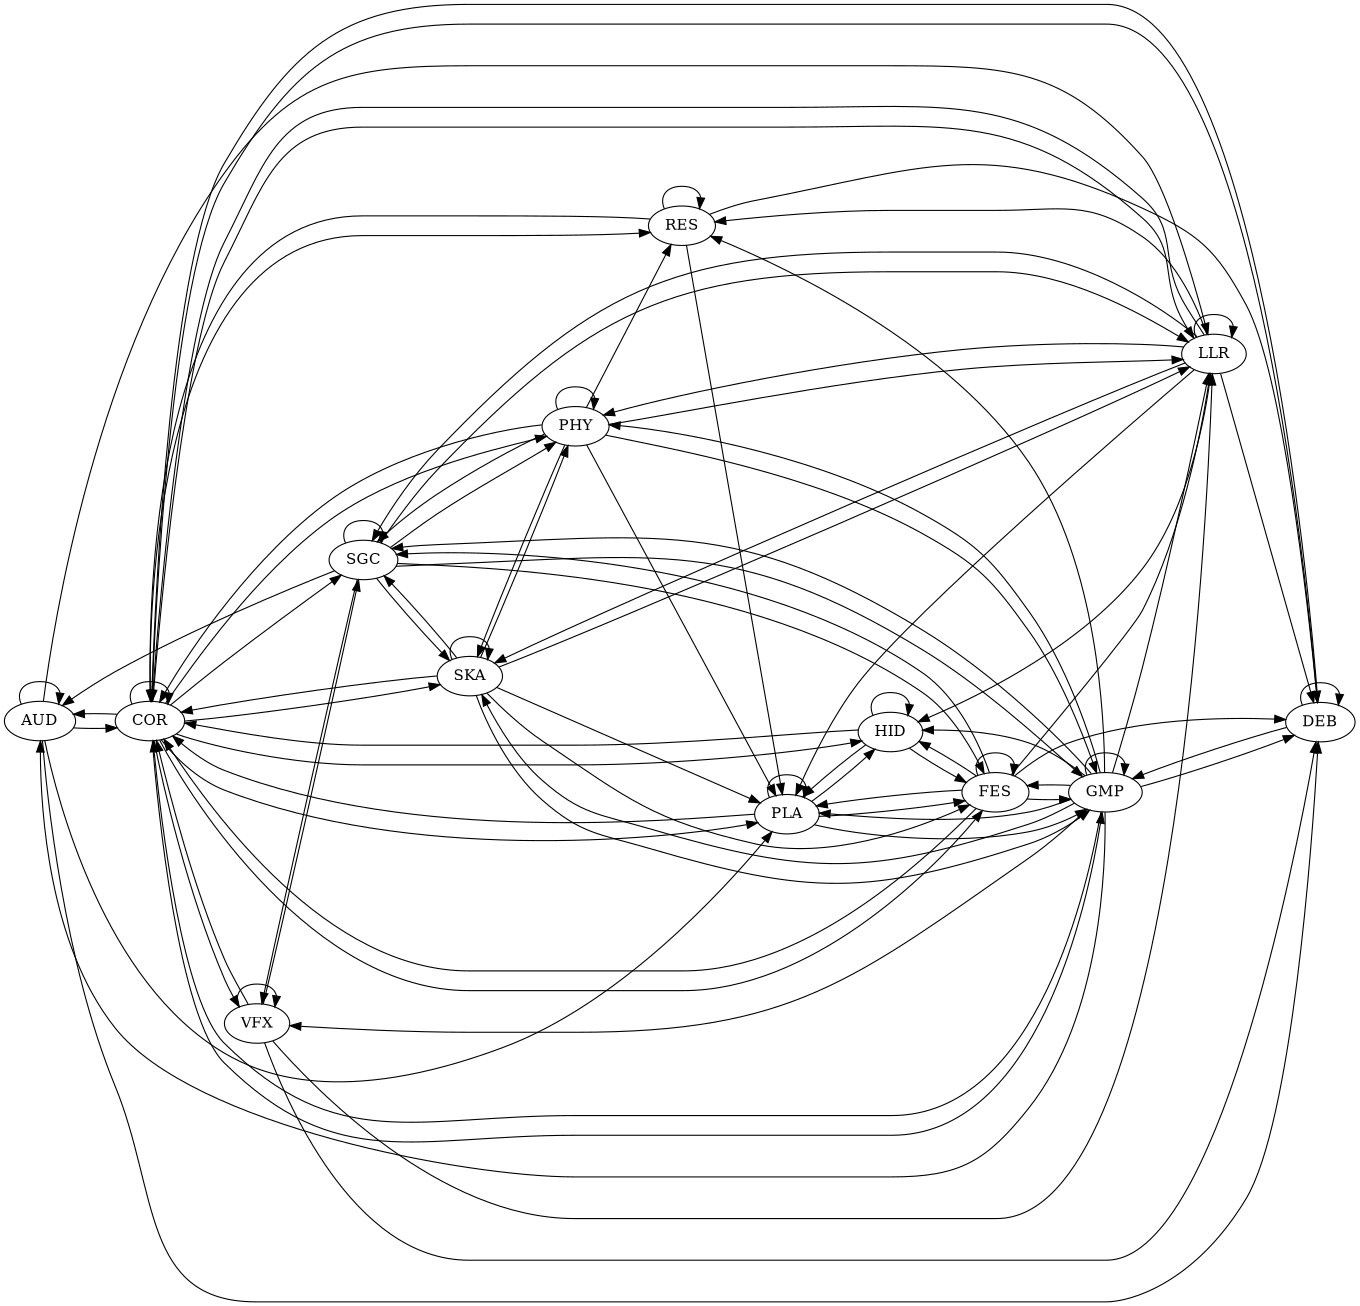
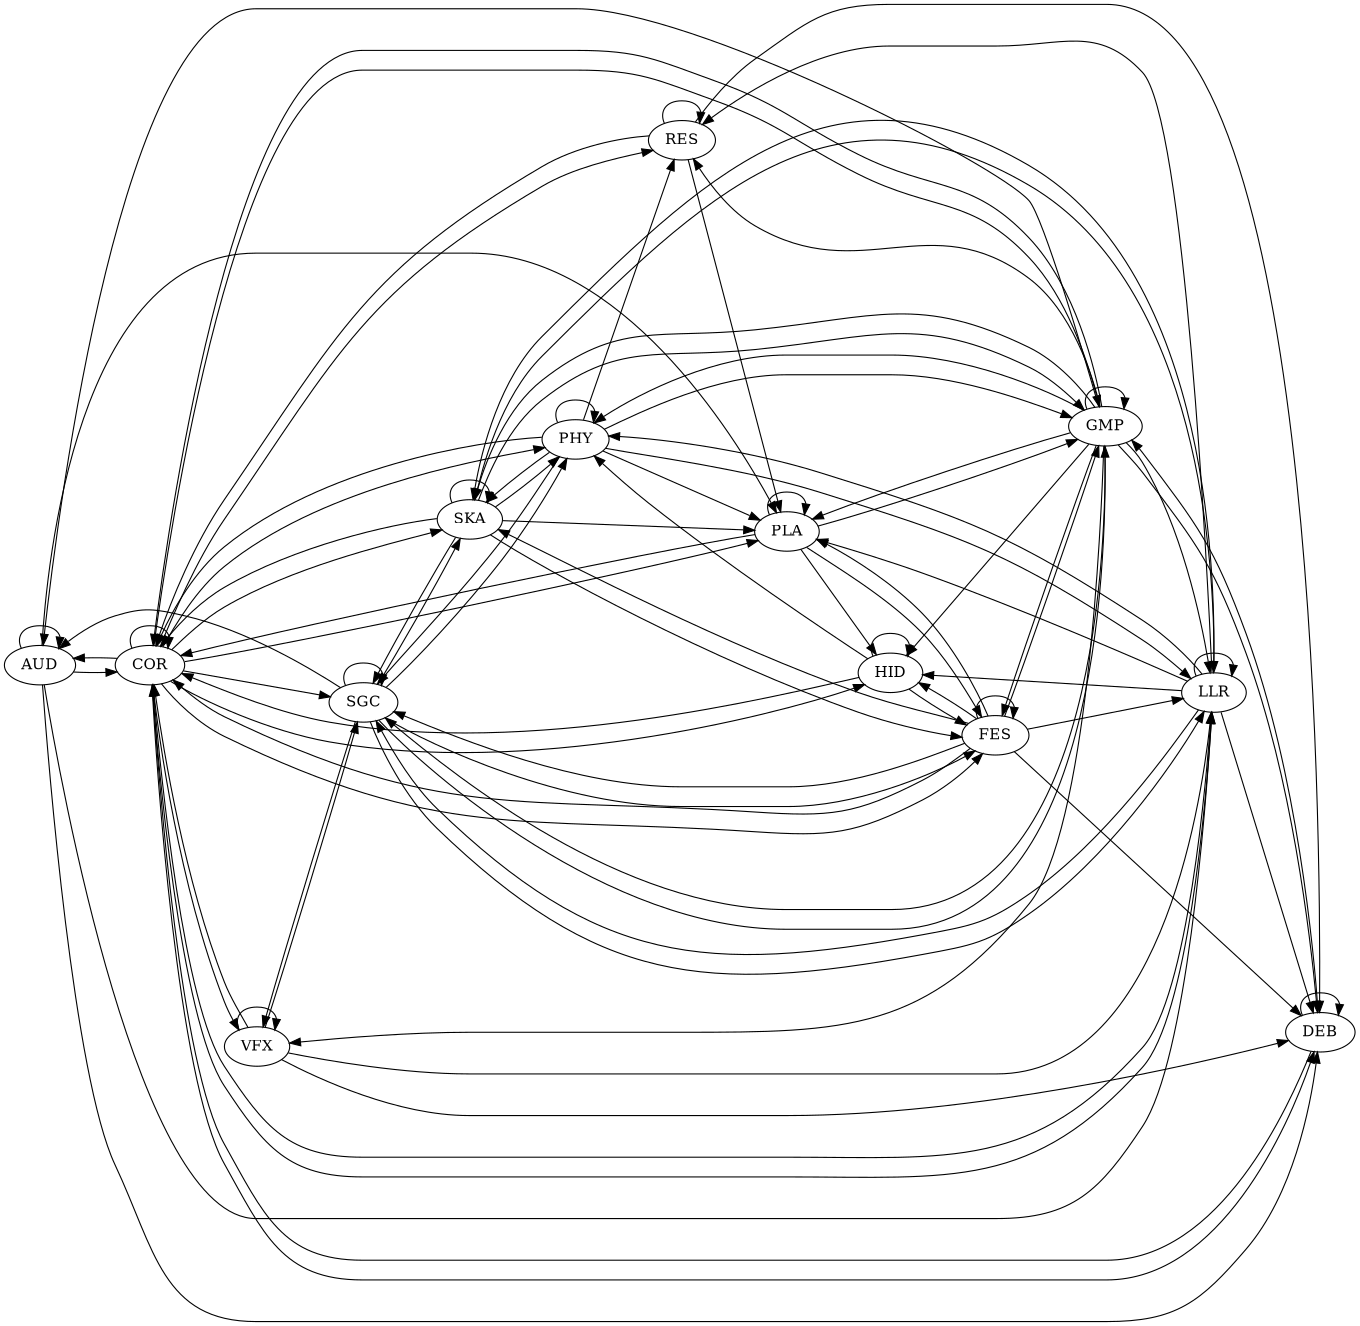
none -> (733, 642)
(838, 766) -> (732, 566)
